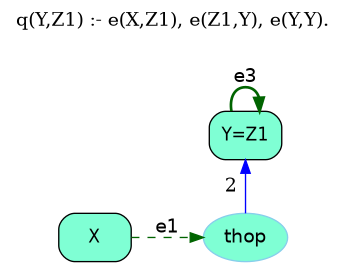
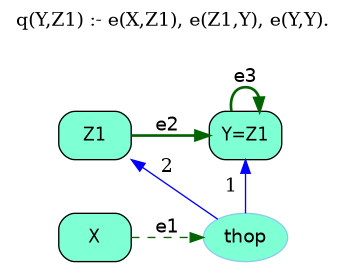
none -> (95, 136)
(231, 186) -> (231, 186)
